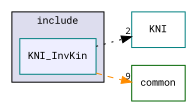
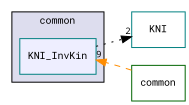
(58, 21) -> (58, 21)
(110, 77) -> (119, 66)
